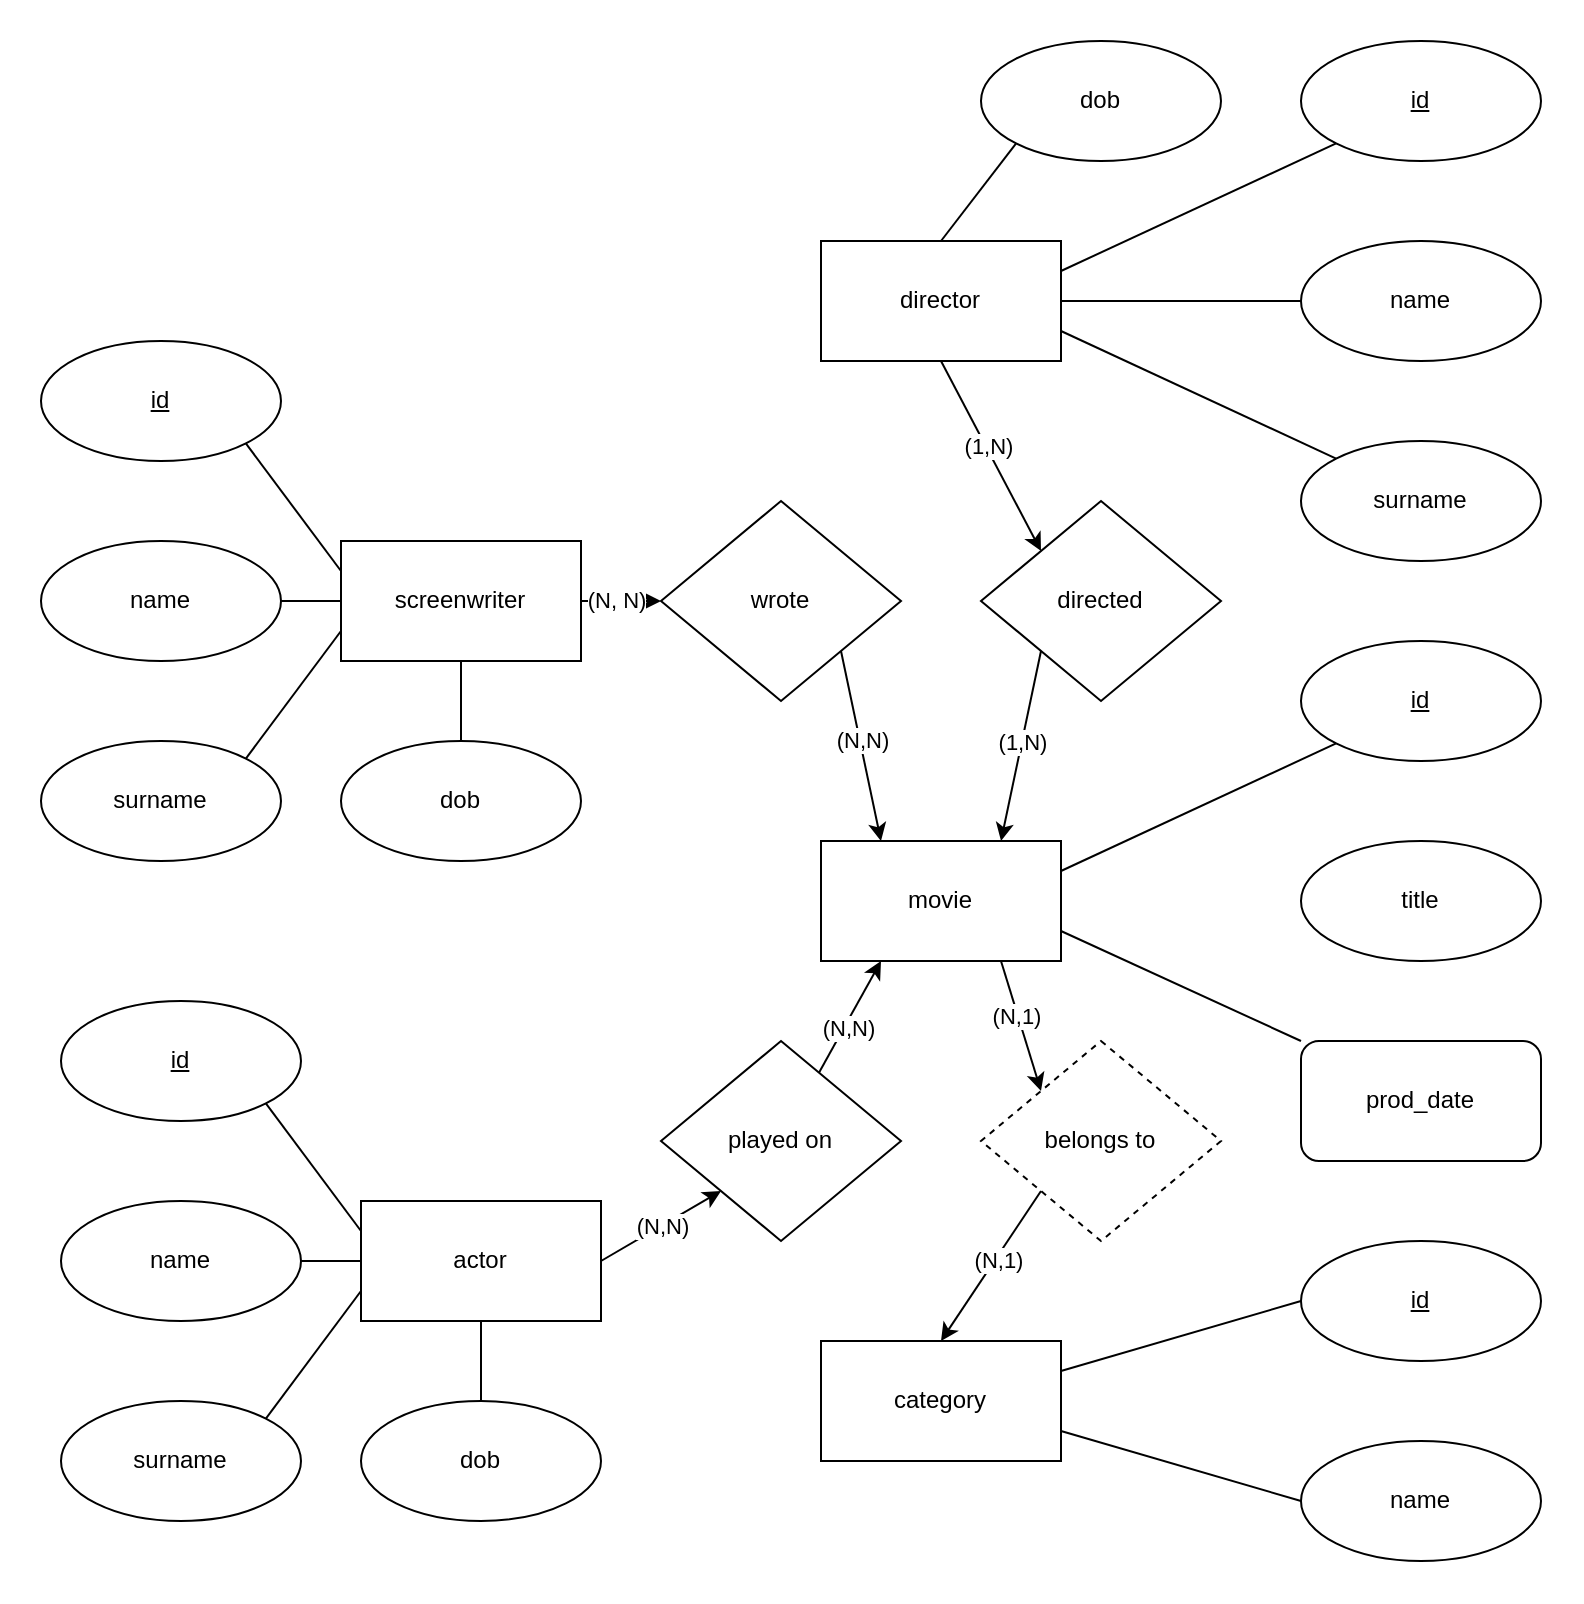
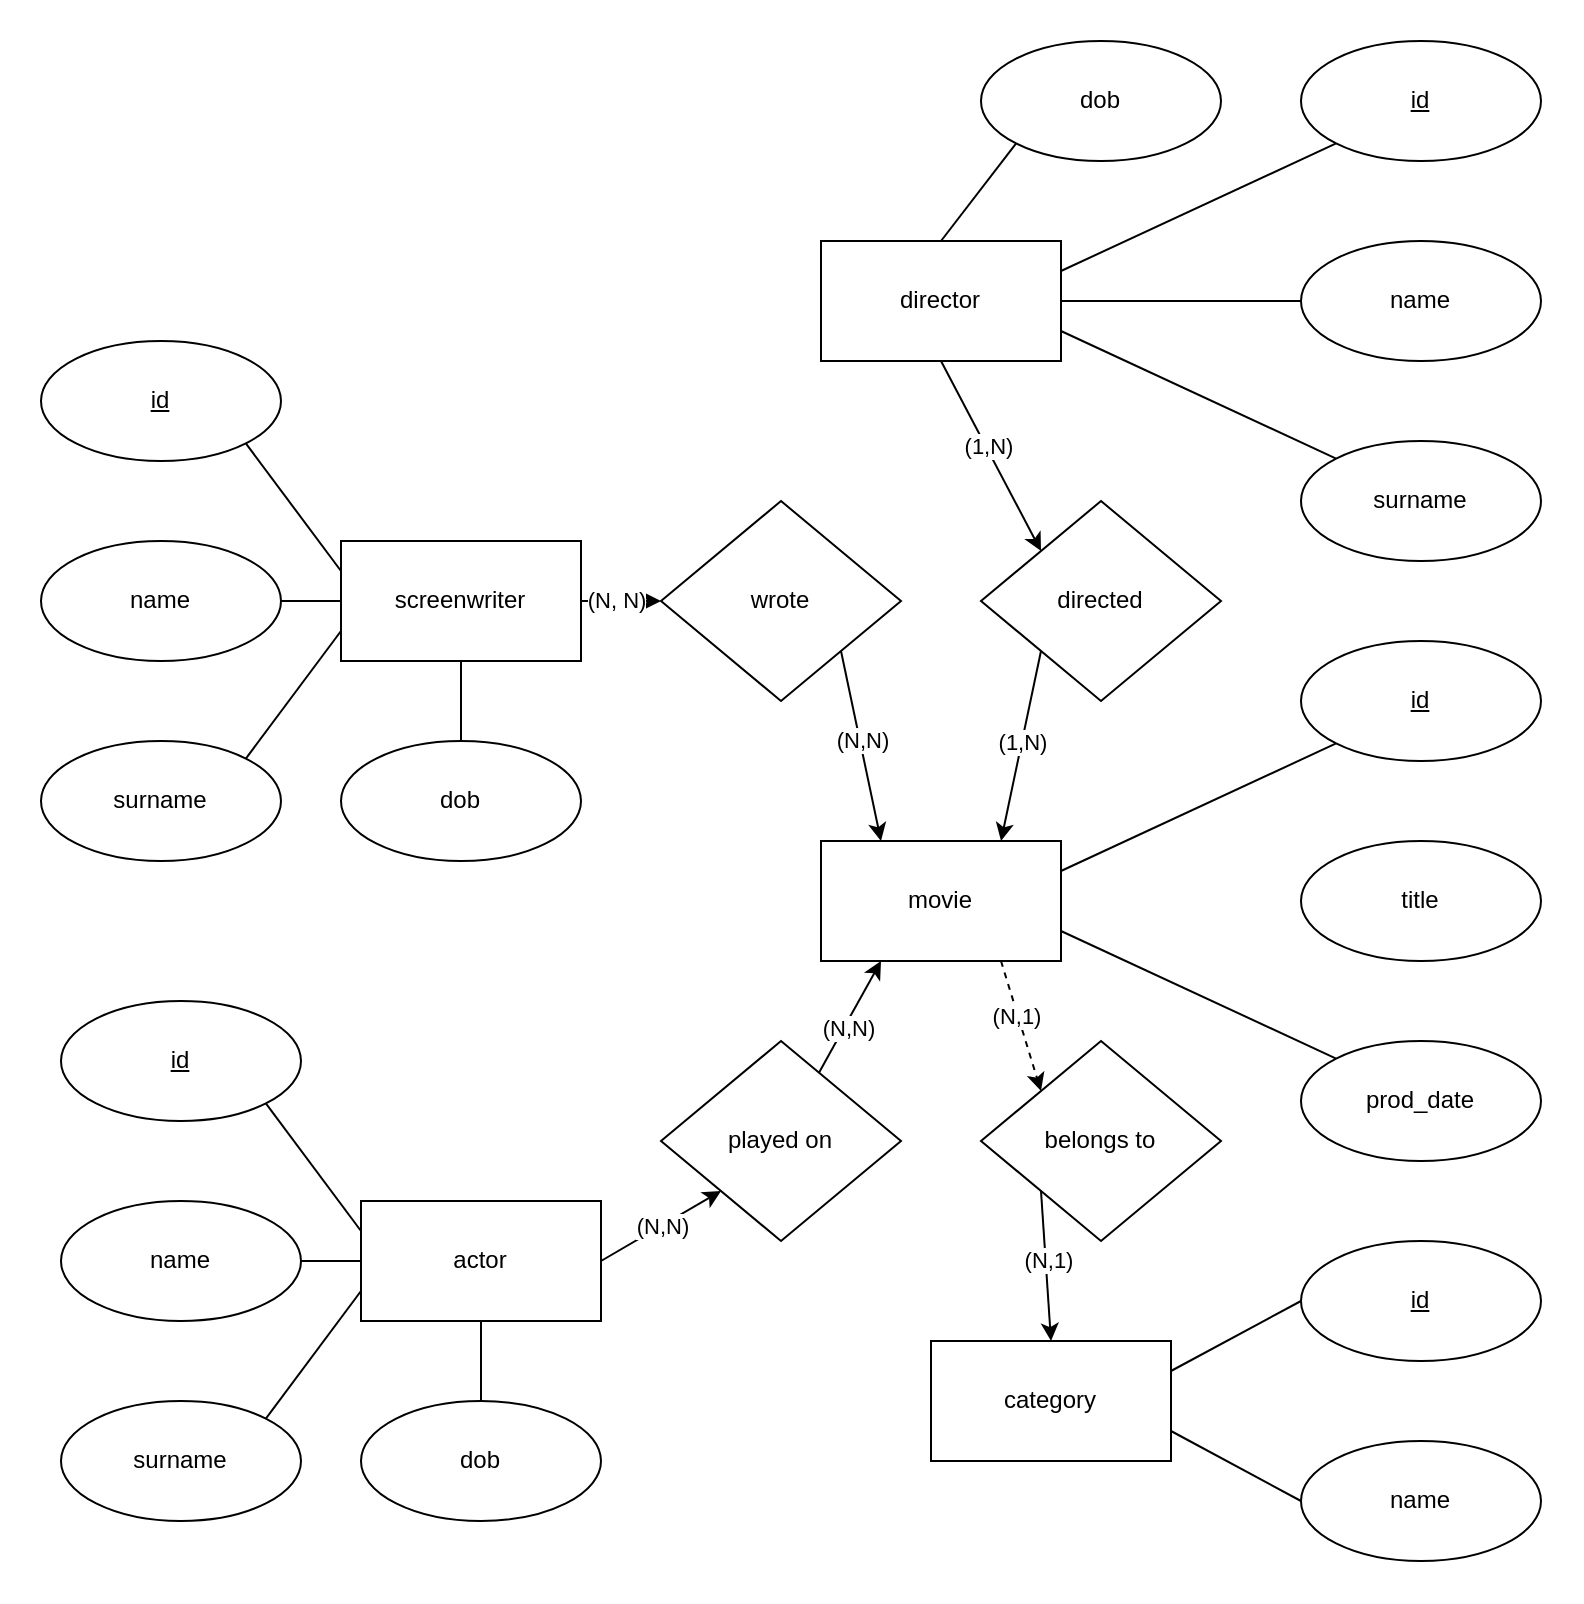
(1030, 1054) -> (1030, 1054)
(1421, 1101) -> (1421, 1101)
(1101, 1141) -> (1101, 1141)
(941, 1401) -> (1051, 1401)
